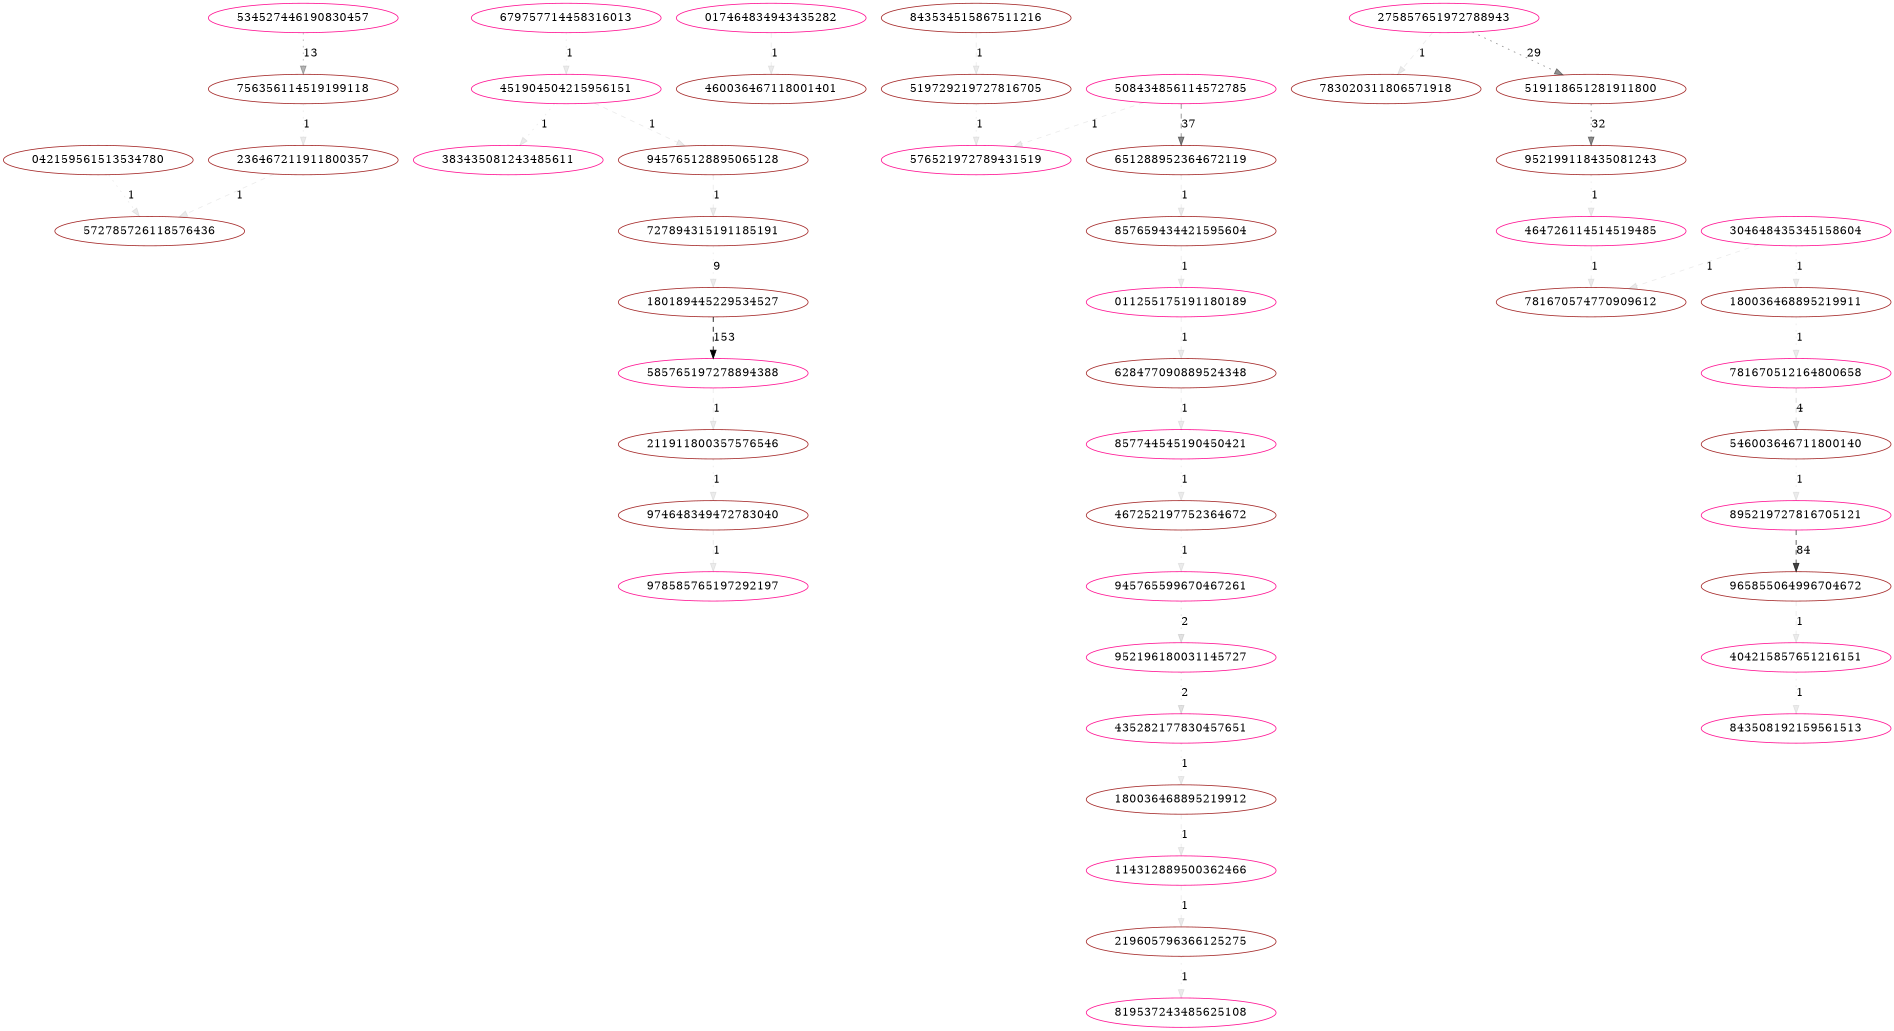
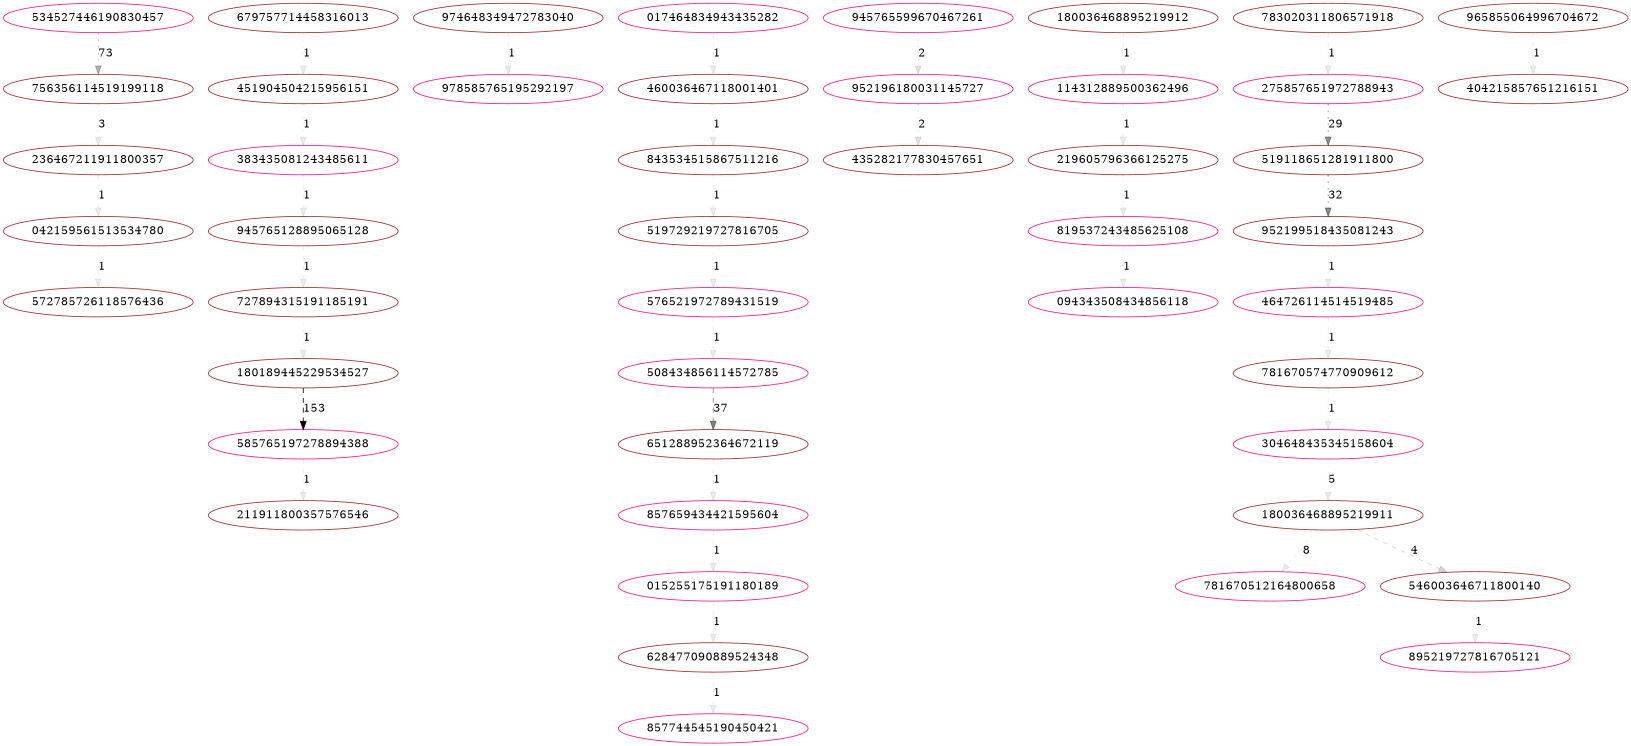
(566, 18) -> (303, 18)
(1418, 50) -> (1328, 49)
(311, 53) -> (106, 53)
(566, 89) -> (303, 89)
none -> (713, 120)
(636, 123) -> (303, 191)
(1083, 123) -> (713, 334)
(307, 125) -> (102, 125)
(1591, 160) -> (1328, 231)
(230, 194) -> (98, 191)
(1181, 231) -> (713, 515)
(1698, 265) -> (1328, 405)
(717, 267) -> (307, 338)
(1800, 267) -> (1332, 480)
none -> (1123, 302)
(1181, 302) -> (713, 586)
(1800, 338) -> (1307, 551)
(1796, 405) -> (1398, 549)
(713, 476) -> none
(1181, 515) -> none
(1796, 547) -> none
(713, 586) -> (508, 89)
(1796, 657) -> (1533, 89)
(1181, 728) -> (918, 160)
(1796, 728) -> none
(1181, 760) -> none
(1181, 871) -> (1123, 89)
